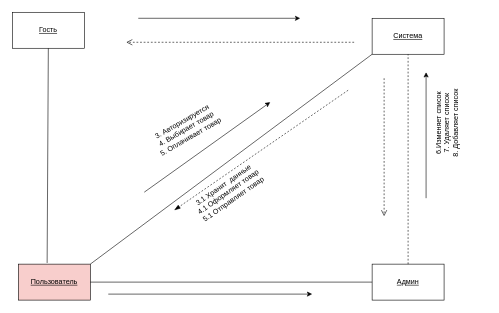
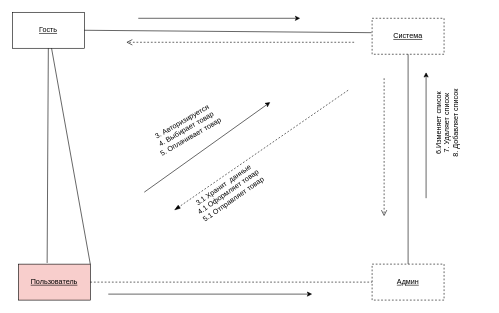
none -> (228, 31)
(408, 36) -> (408, 36)
(408, 159) -> (408, 159)
(231, 160) -> (71, 157)
(231, 282) -> (231, 282)
(408, 282) -> (408, 282)
